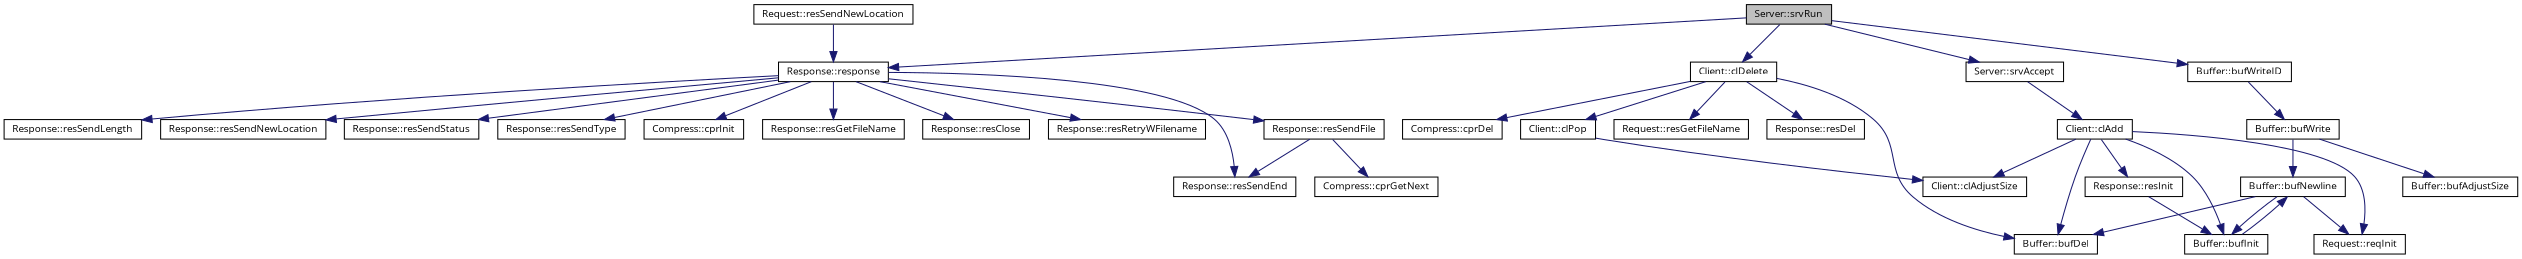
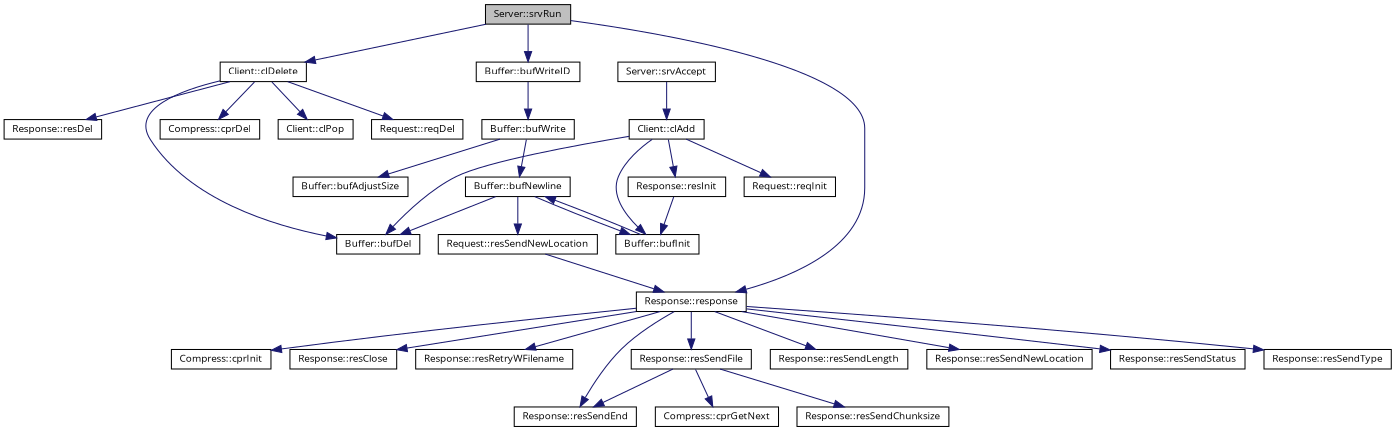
(1897, 42) -> none
(833, 129) -> none
(1681, 129) -> (417, 129)
(1975, 187) -> none
(2322, 212) -> (518, 210)
none -> (873, 417)
